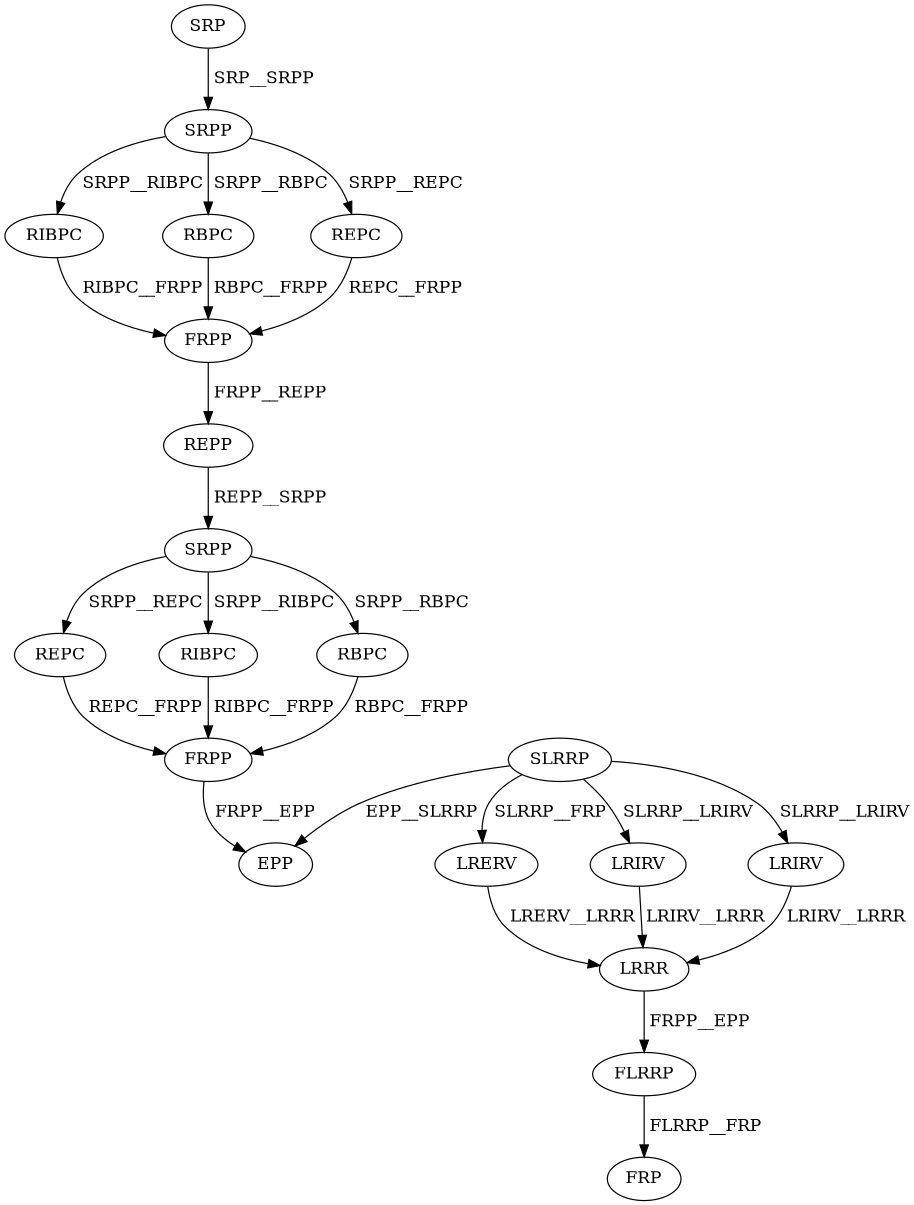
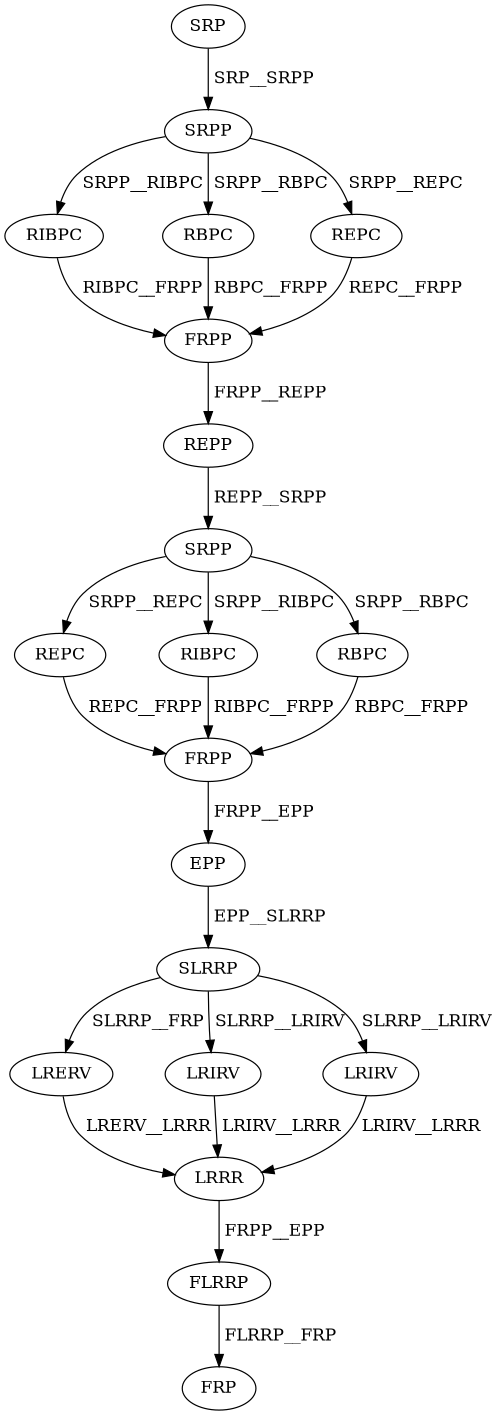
(402, 788) -> (208, 911)
